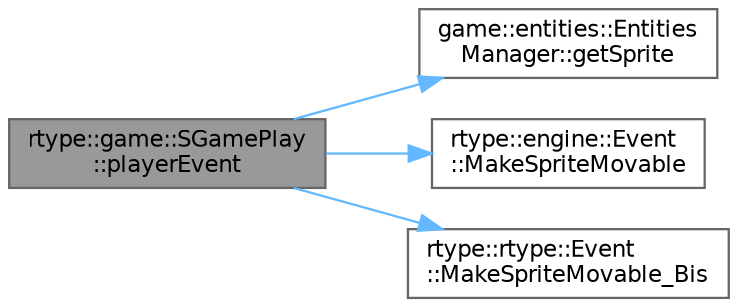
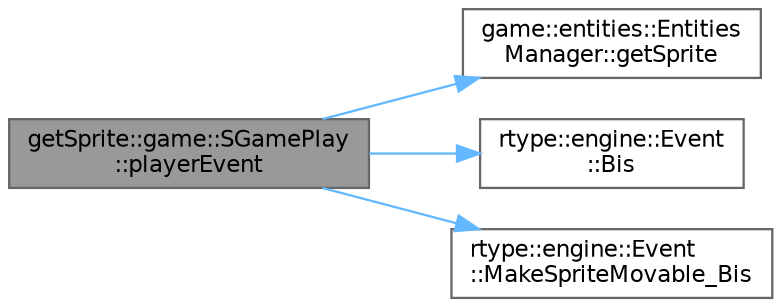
(167, 154) -> (189, 154)
(568, 154) -> (612, 154)
(568, 264) -> (612, 264)
